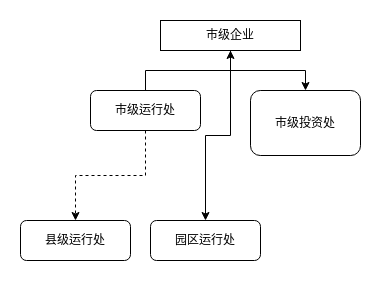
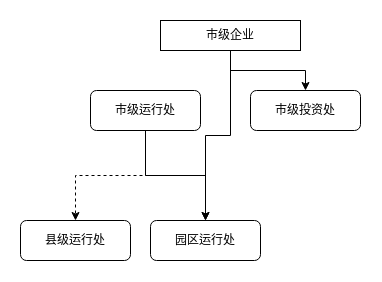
(177, 71) -> (174, 176)
(306, 123) -> (306, 111)
